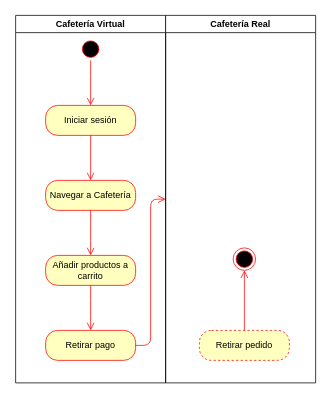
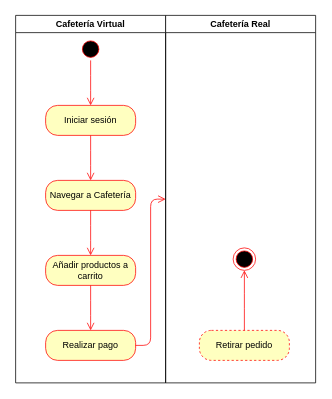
(90, 345) -> (90, 345)
